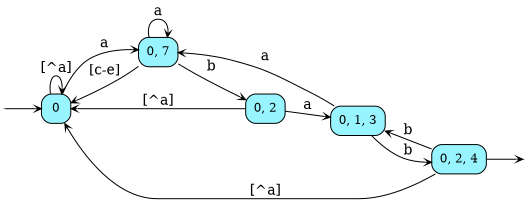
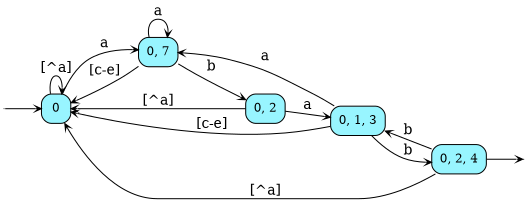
none -> (203, 132)
